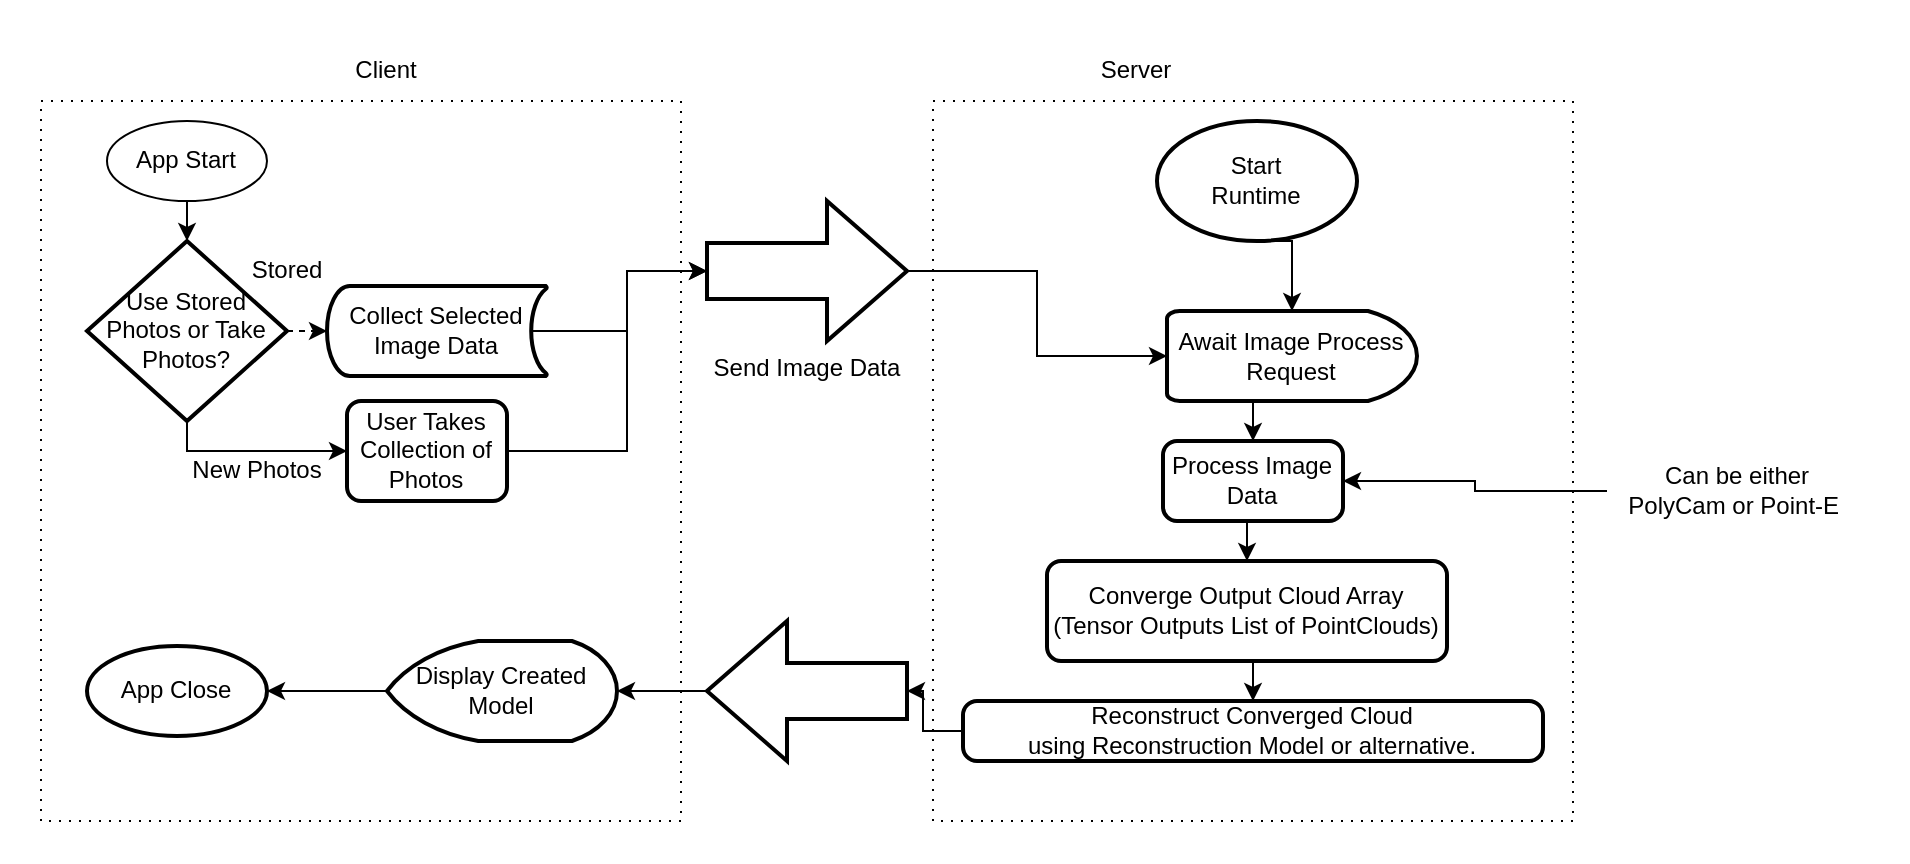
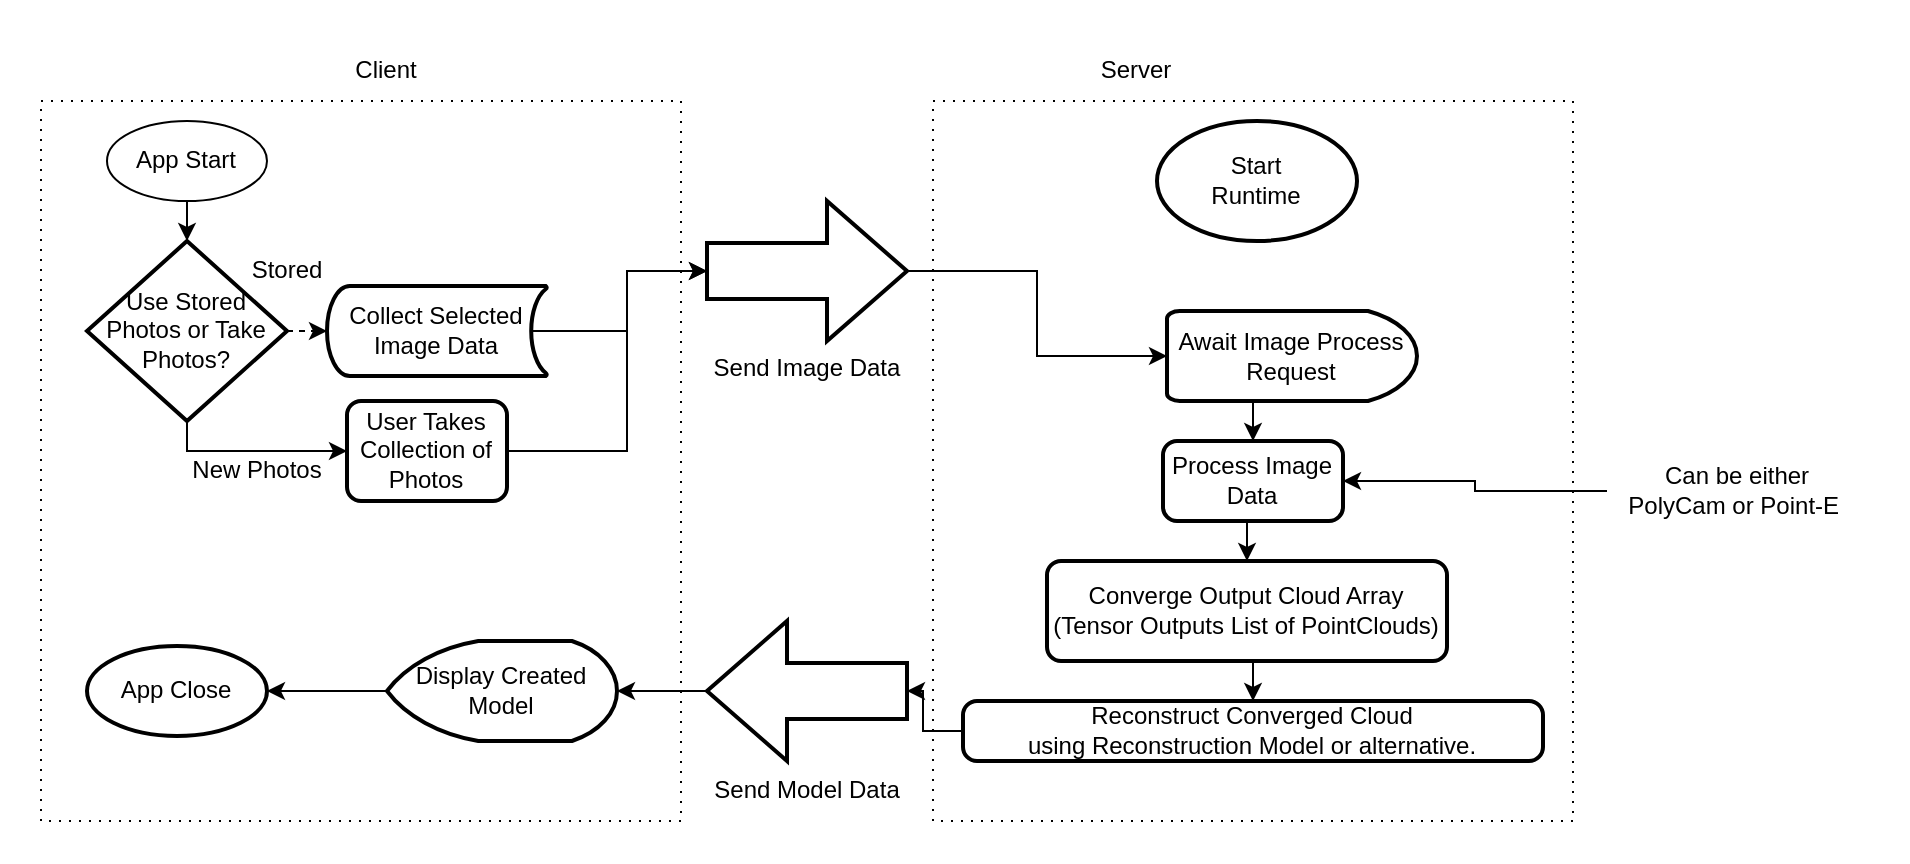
(1292, 262) -> none
none -> (807, 791)
